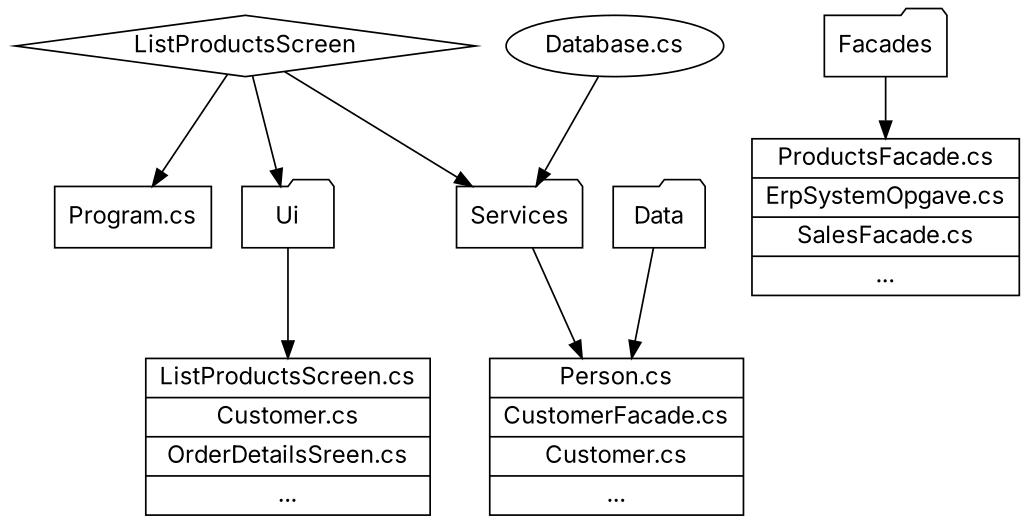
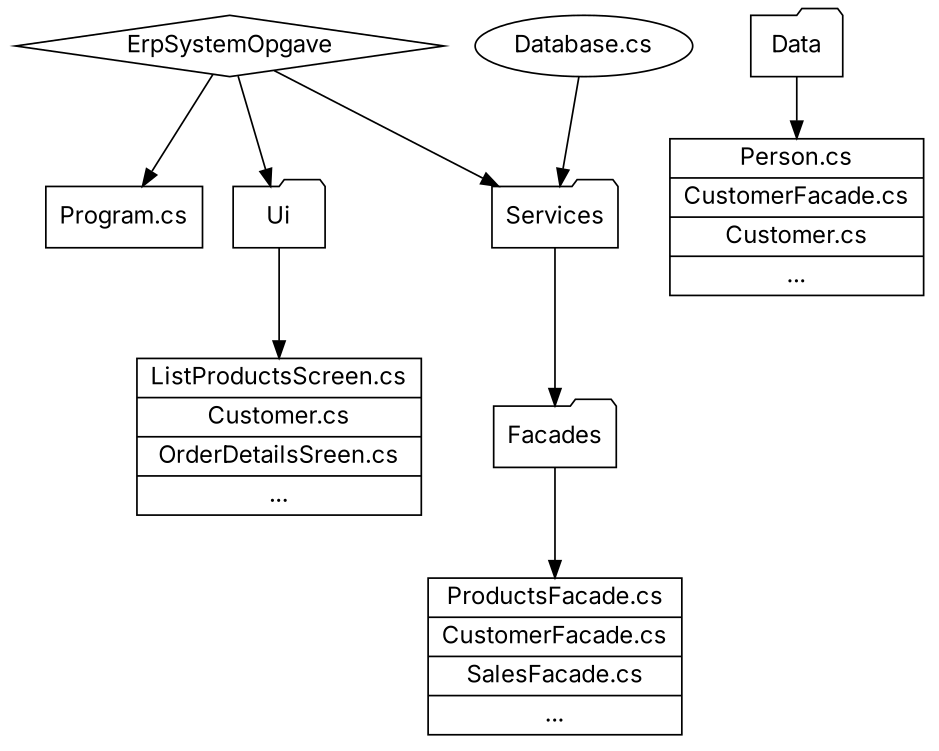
(245, 46) -> (230, 46)
(886, 197) -> (555, 636)
(554, 295) -> (555, 318)
